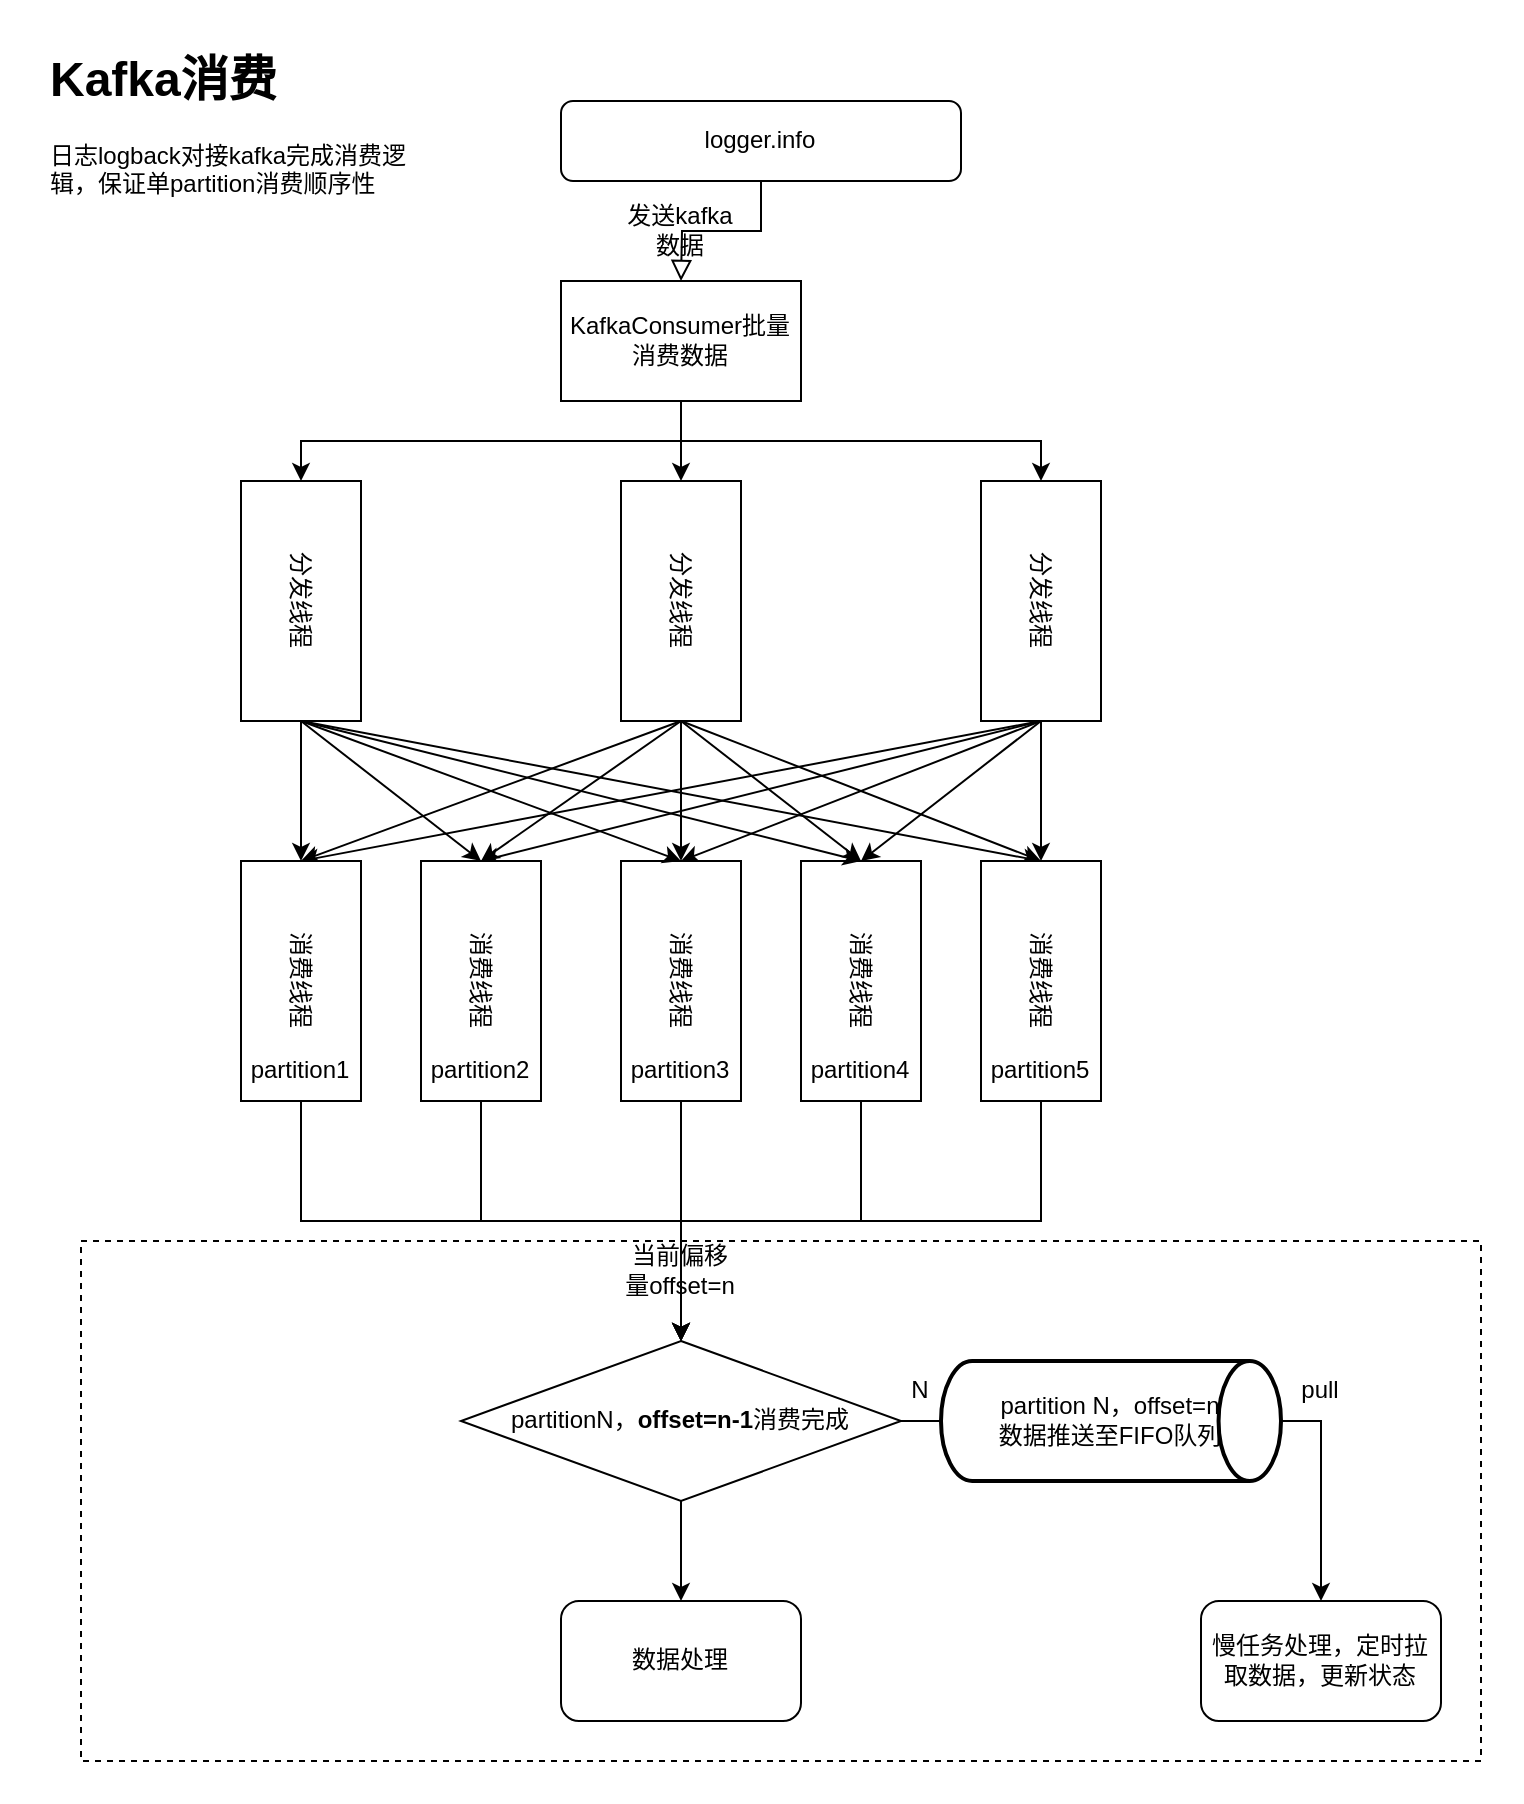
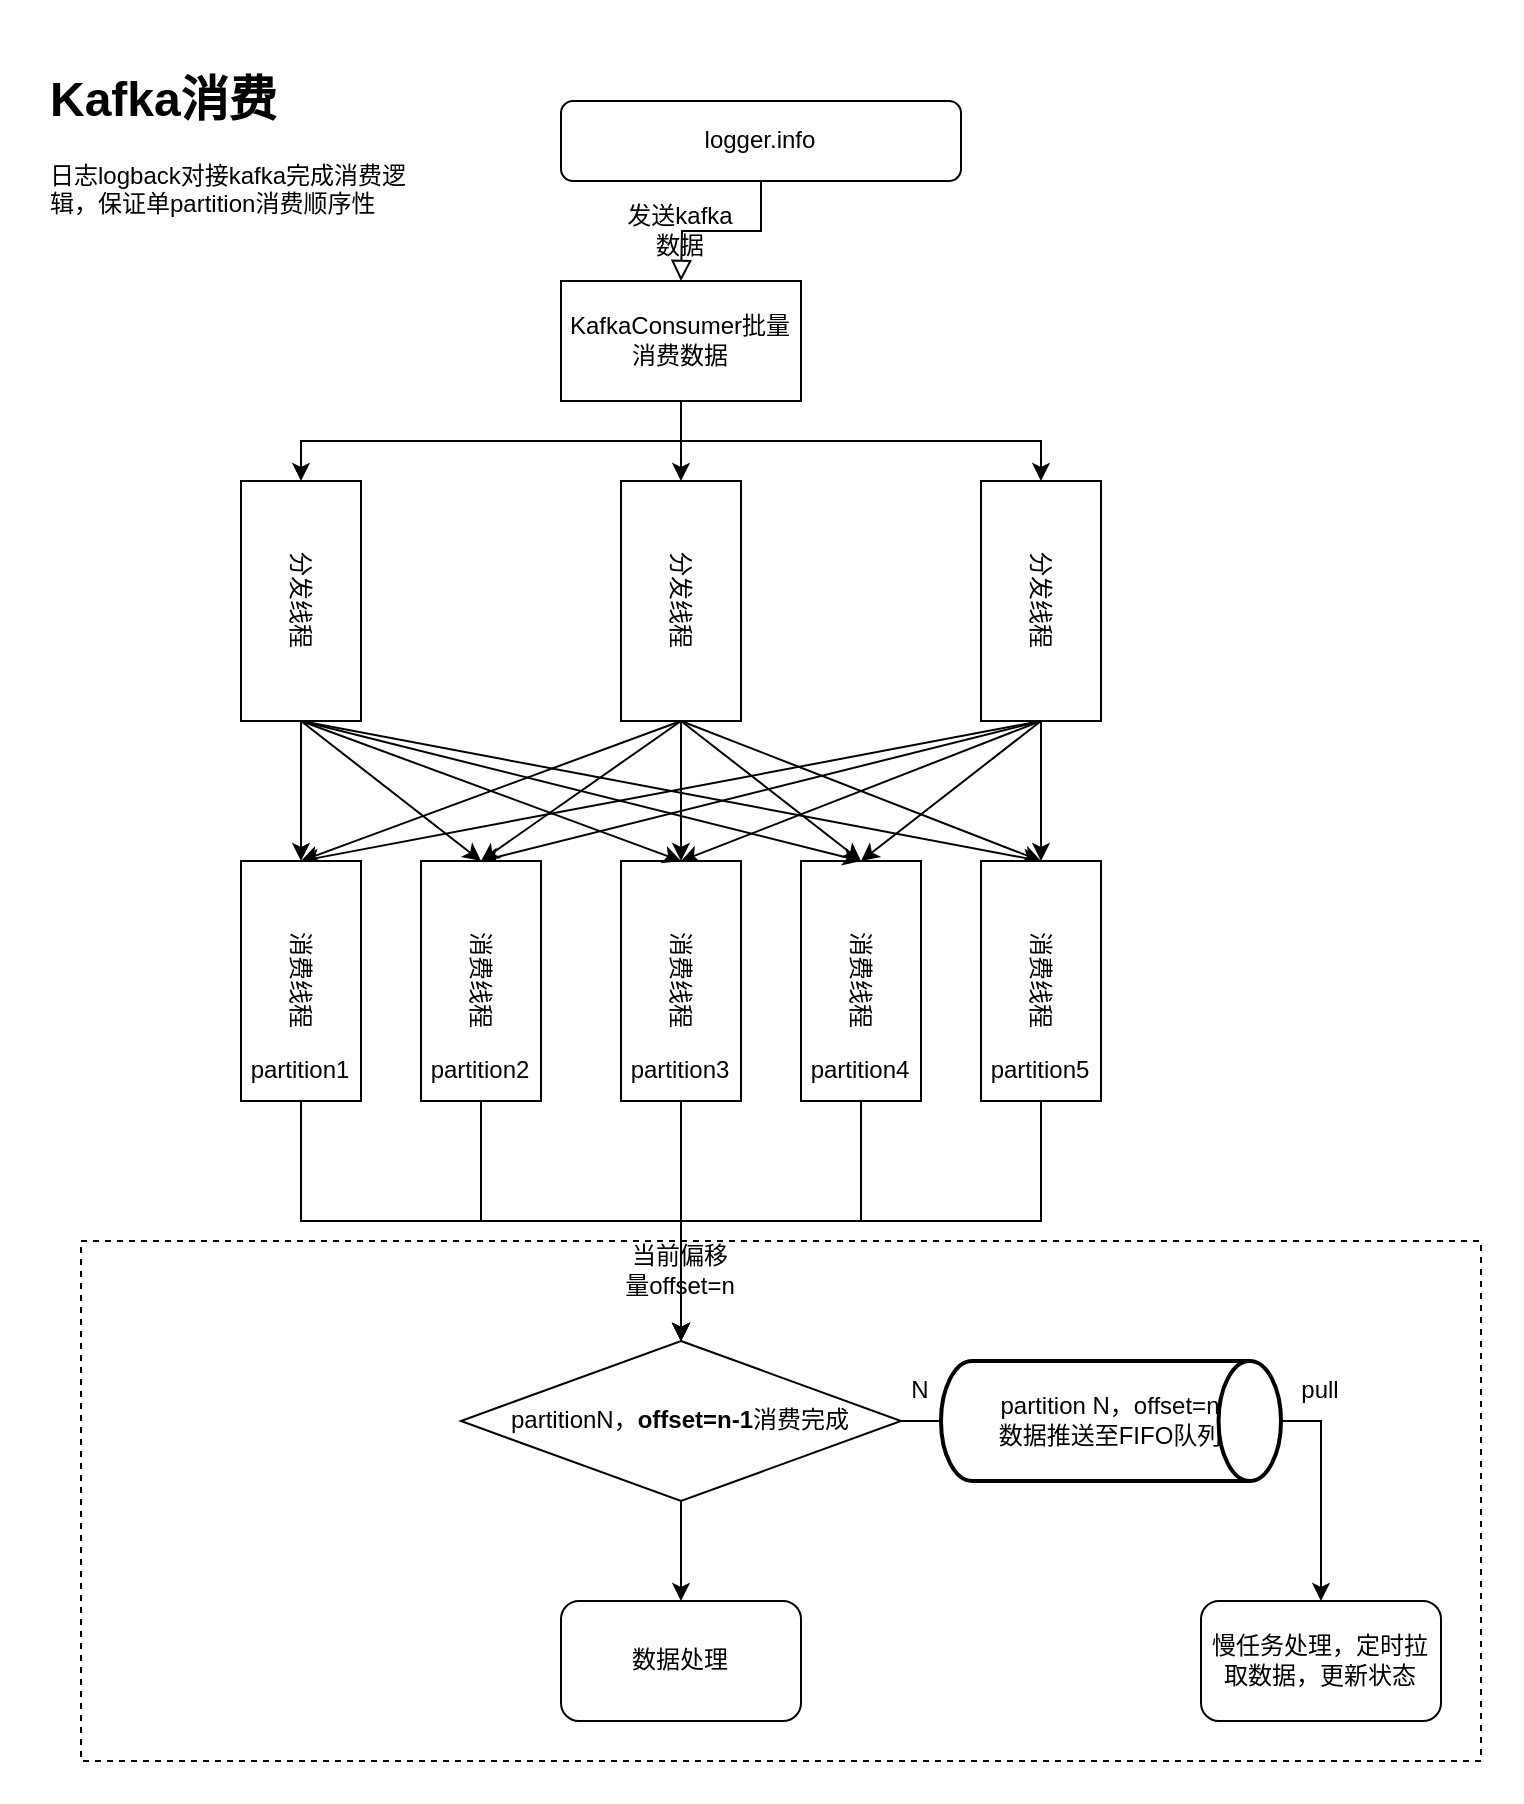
(231, 161) -> (231, 181)
